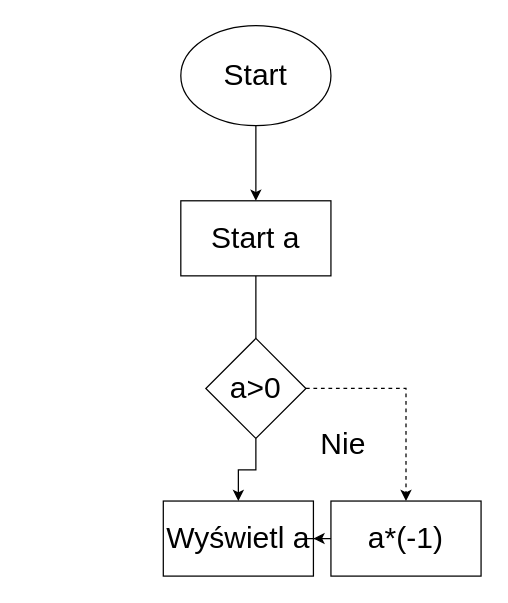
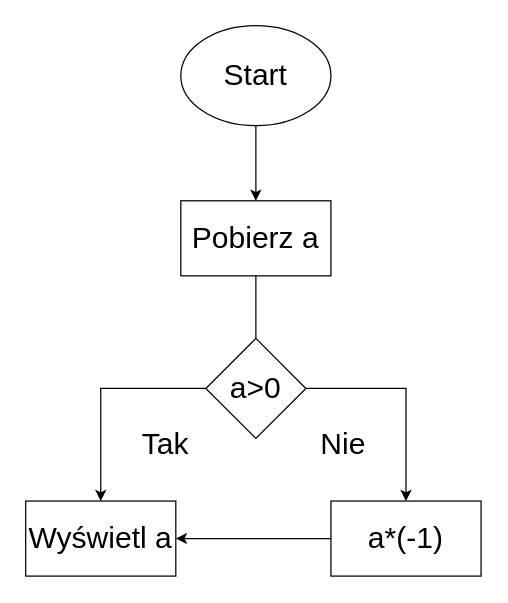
(256, 238) -> (256, 238)
(406, 390) -> (406, 390)
none -> (166, 444)
(238, 538) -> (101, 538)
